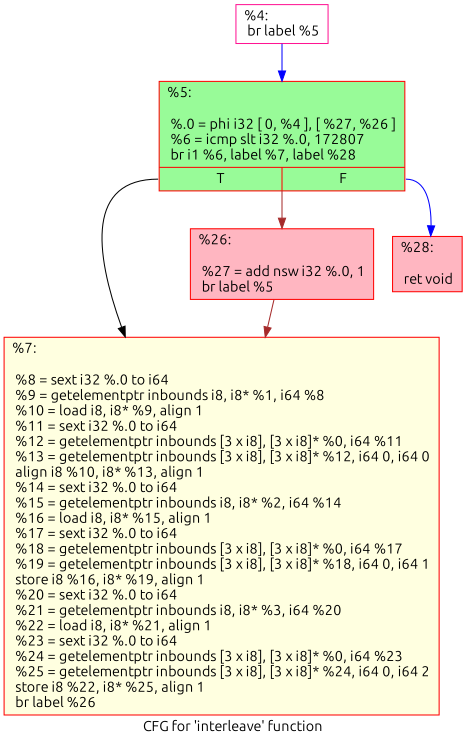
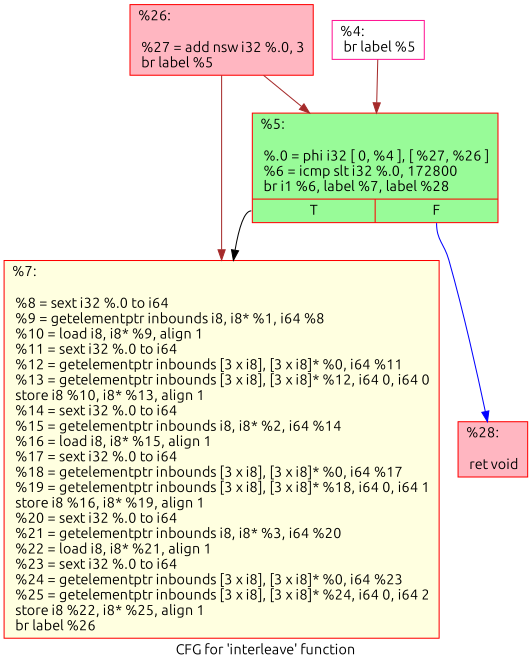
(282, 57) -> (377, 81)
(266, 140) -> (359, 171)
(282, 204) -> (283, 91)
(282, 272) -> (222, 48)
(109, 472) -> (109, 396)
